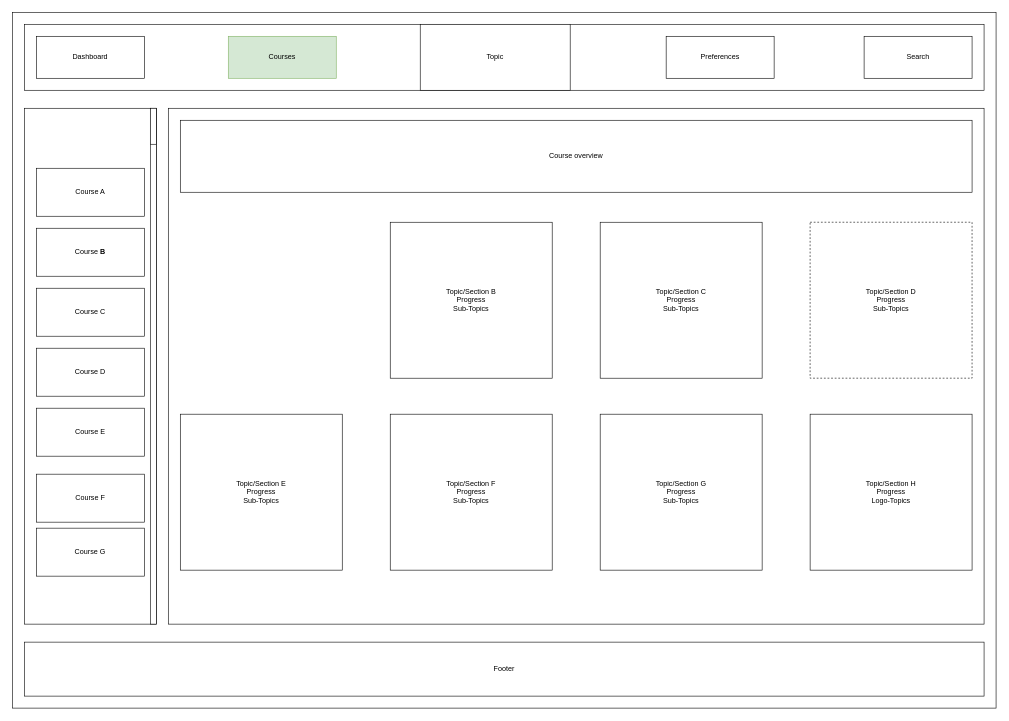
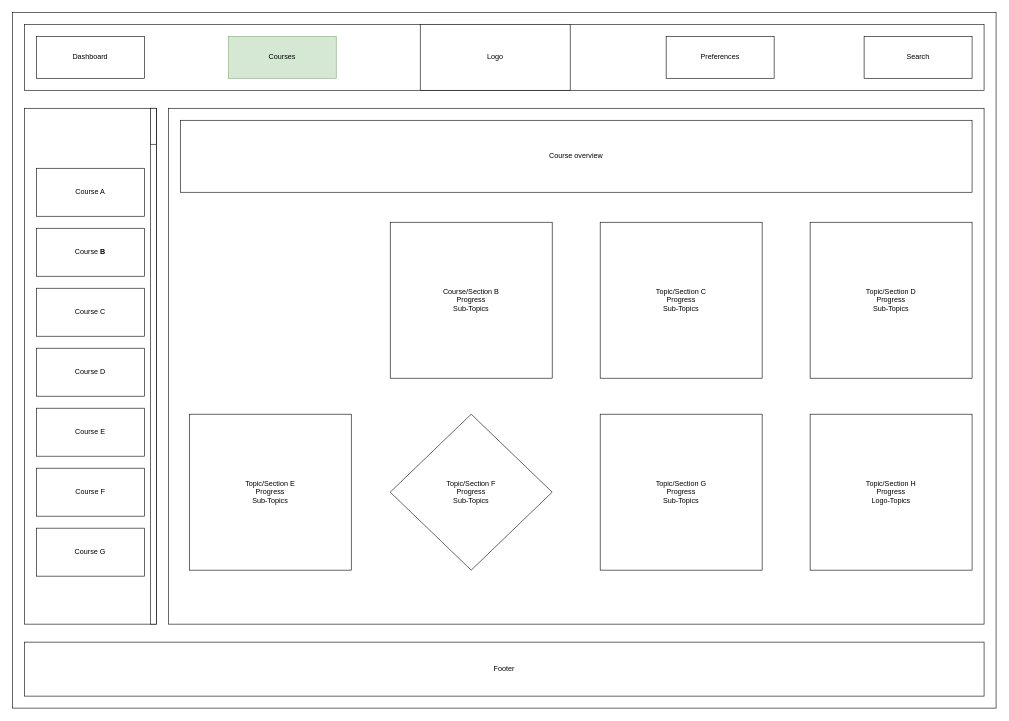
(495, 57) -> (495, 57)
(471, 300) -> (471, 300)
(891, 300) -> (891, 300)
(261, 492) -> (270, 492)
(471, 492) -> (471, 492)
(90, 498) -> (90, 492)
